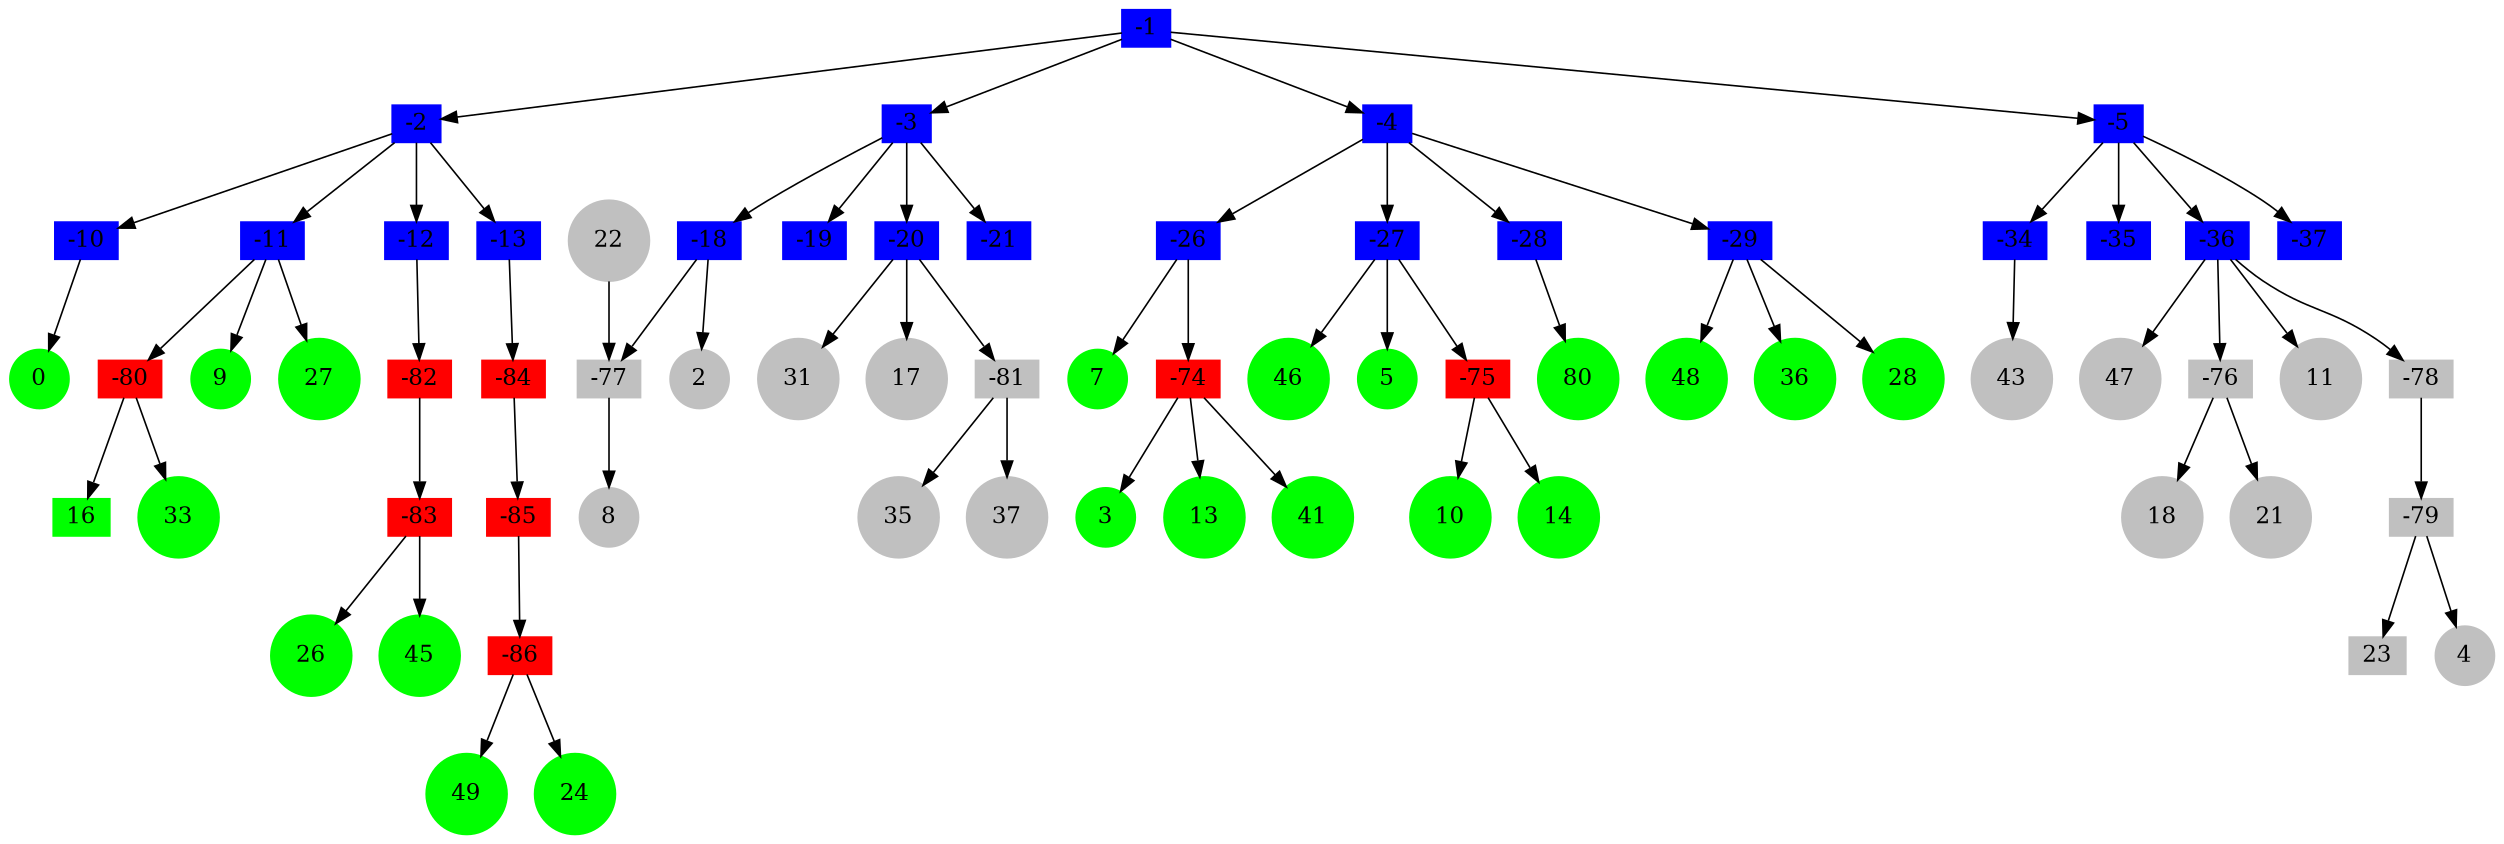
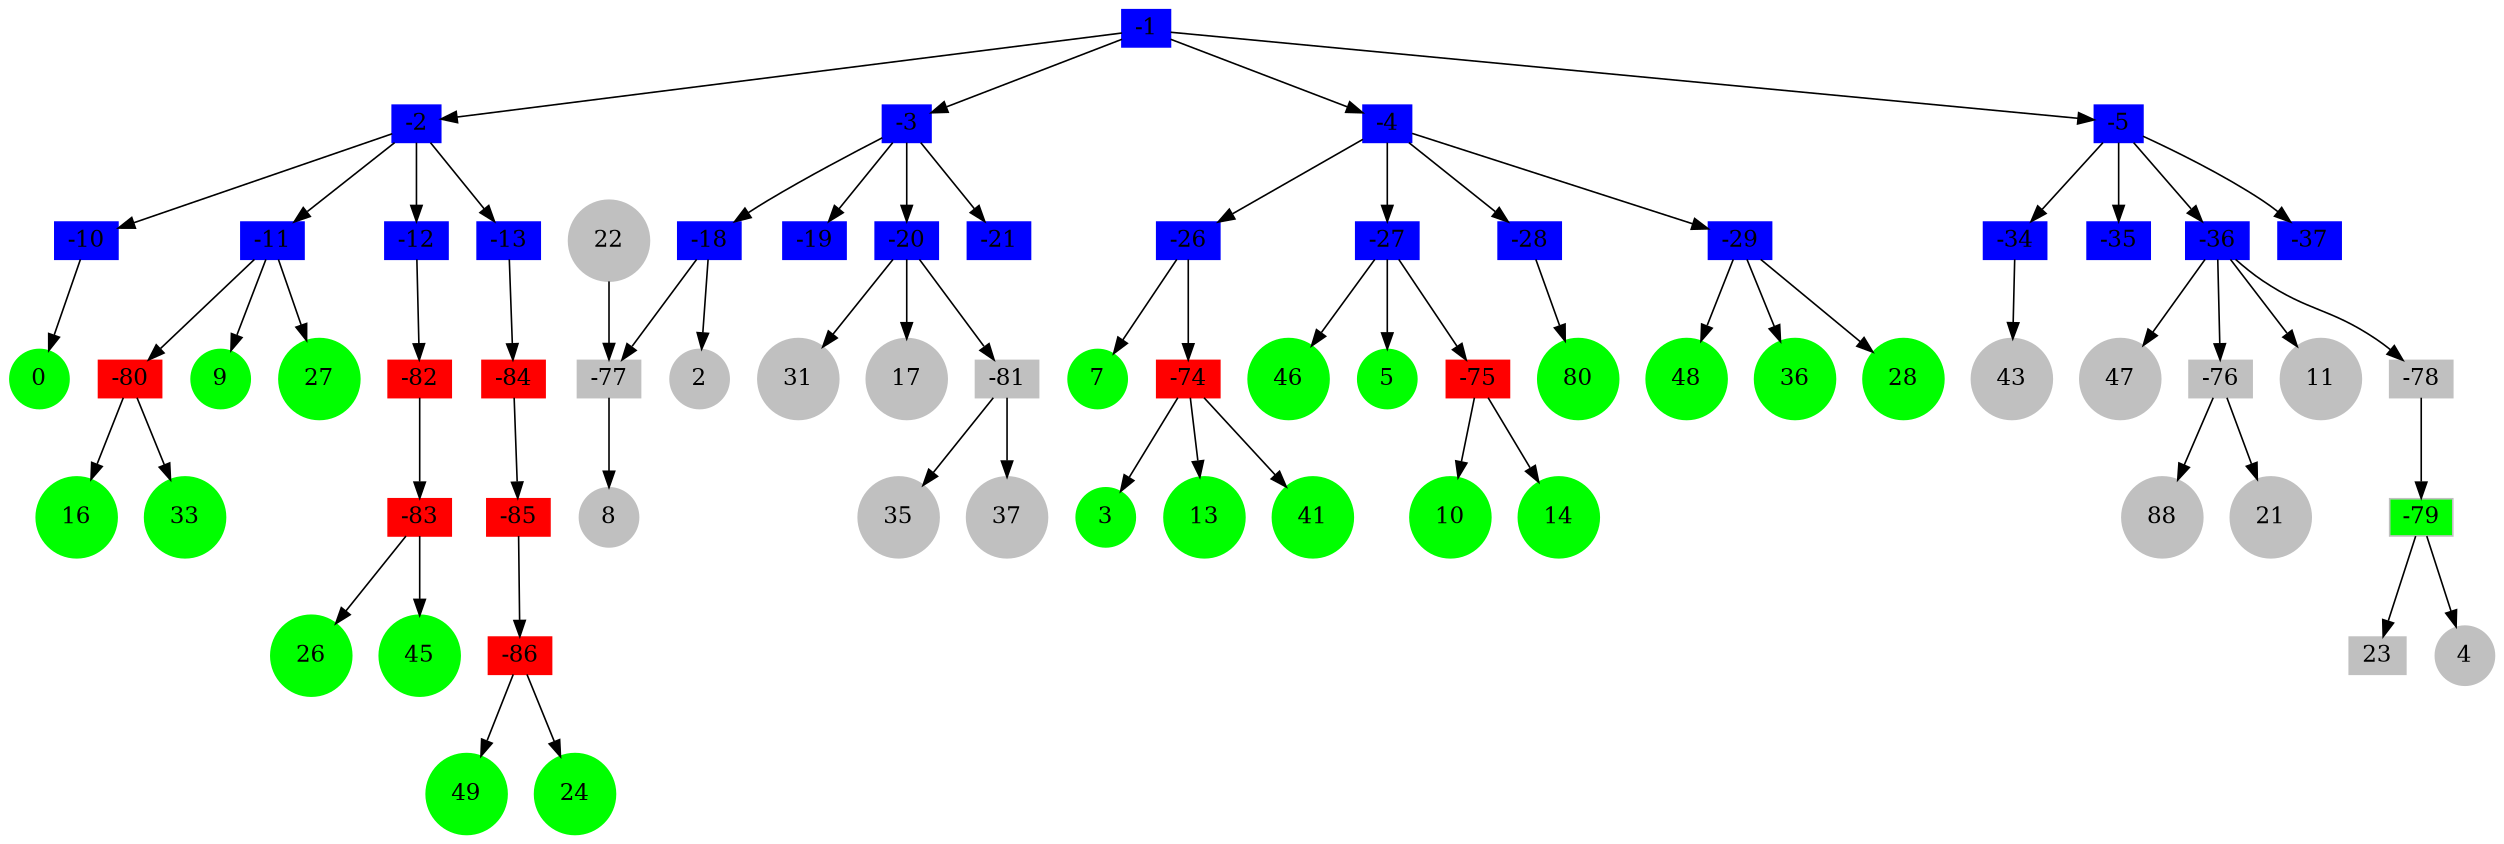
(82, 517) -> (77, 517)
(2162, 517) -> (2162, 517)
(2421, 517) -> (2421, 517)
